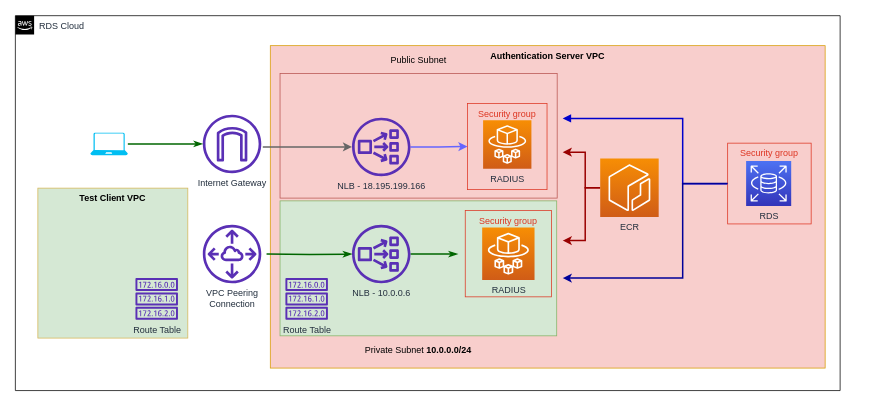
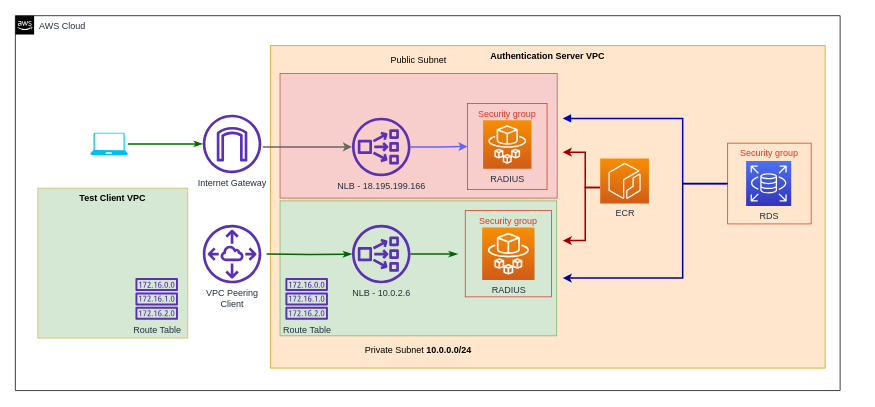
(60, 26) -> (60, 26)
(548, 56) -> (548, 56)
(630, 187) -> (625, 181)
(382, 294) -> (382, 294)
(233, 299) -> (233, 299)
